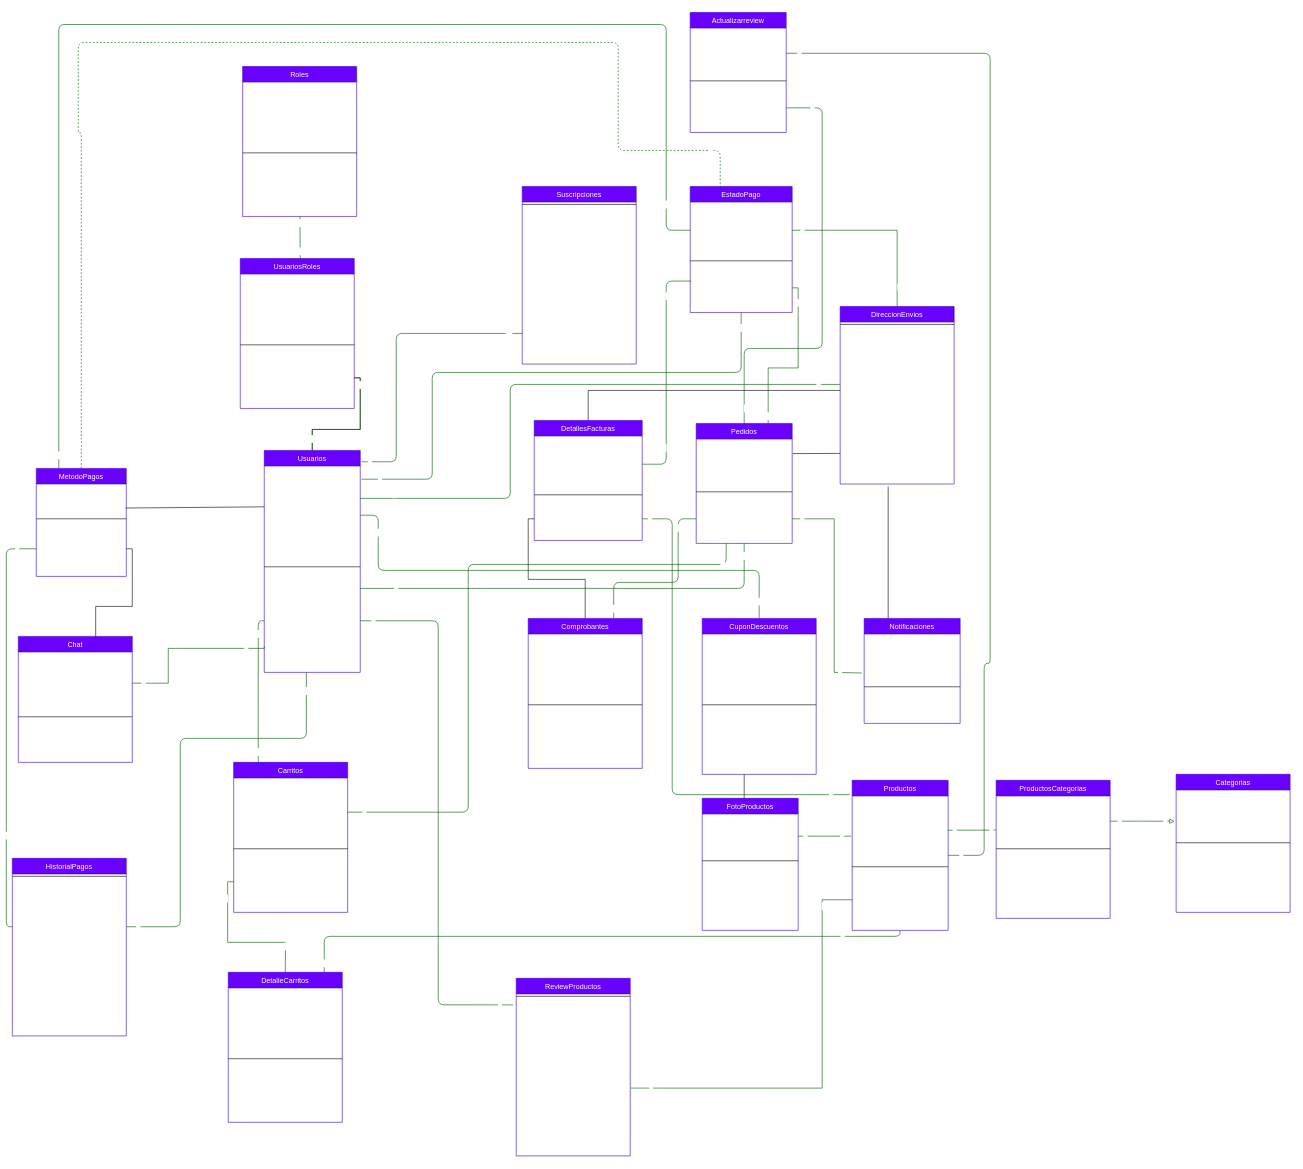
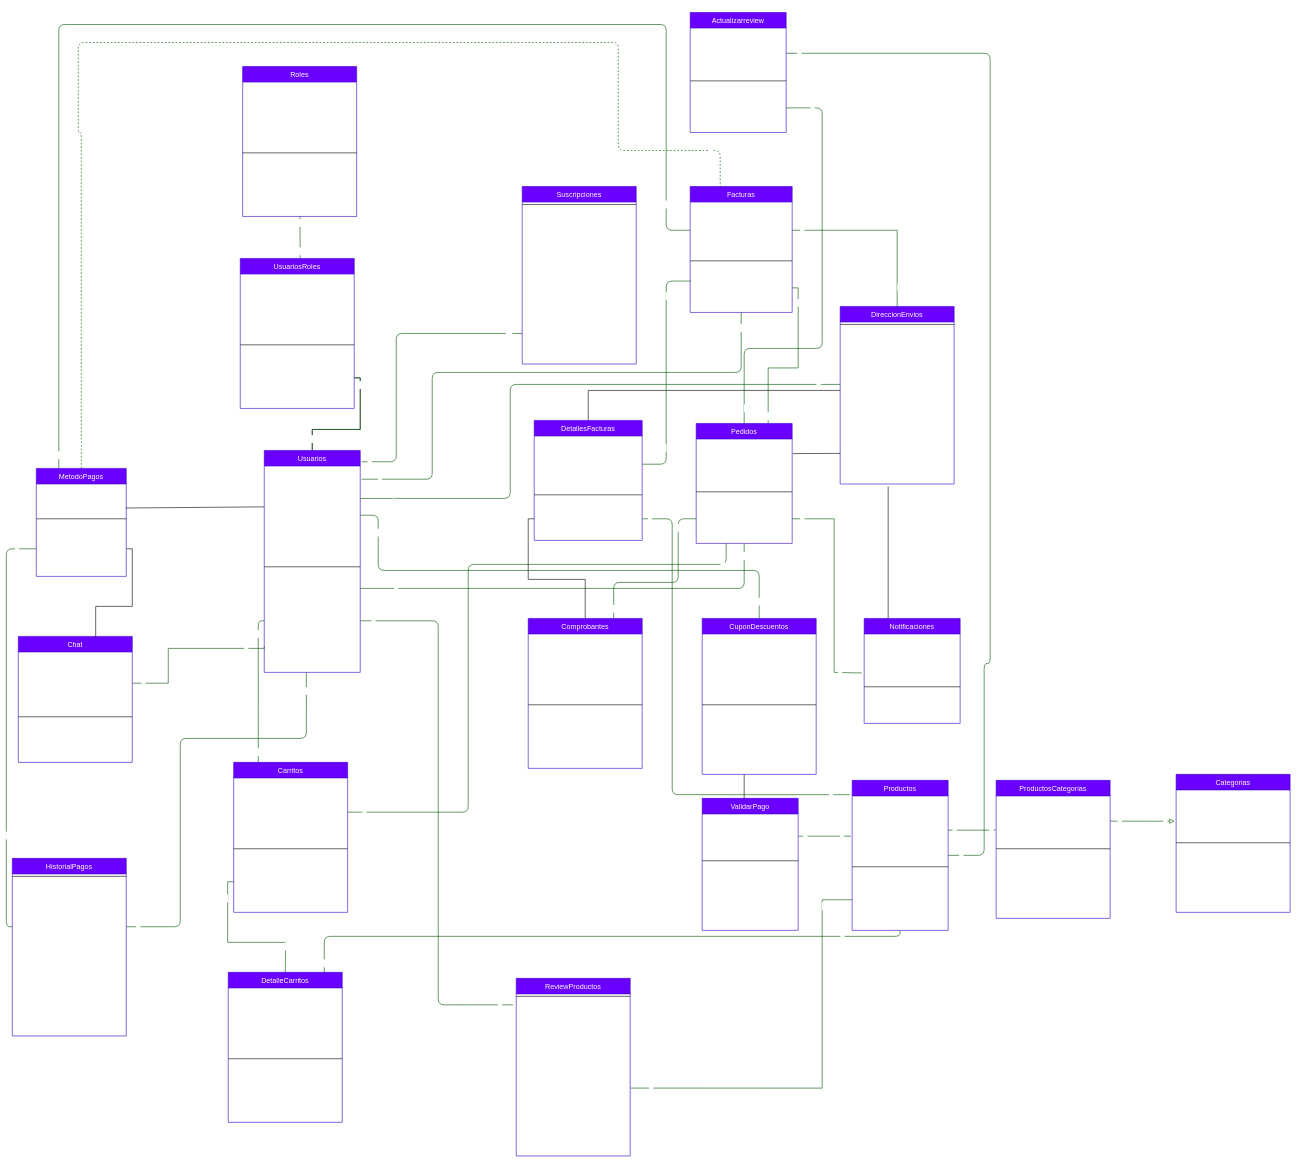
(741, 194) -> (741, 194)
(750, 806) -> (750, 806)
